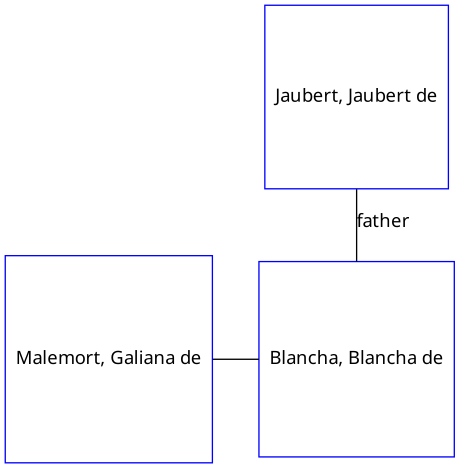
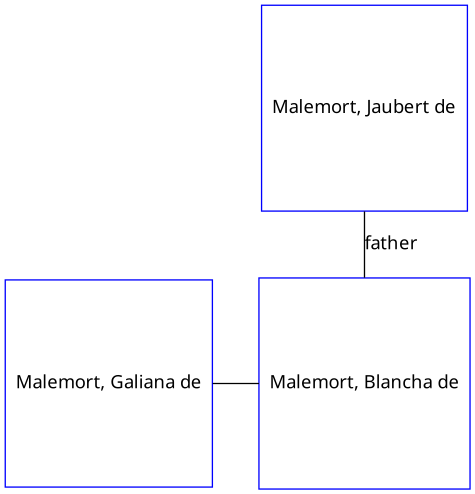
(357, 97) -> (364, 108)
(357, 359) -> (364, 384)
